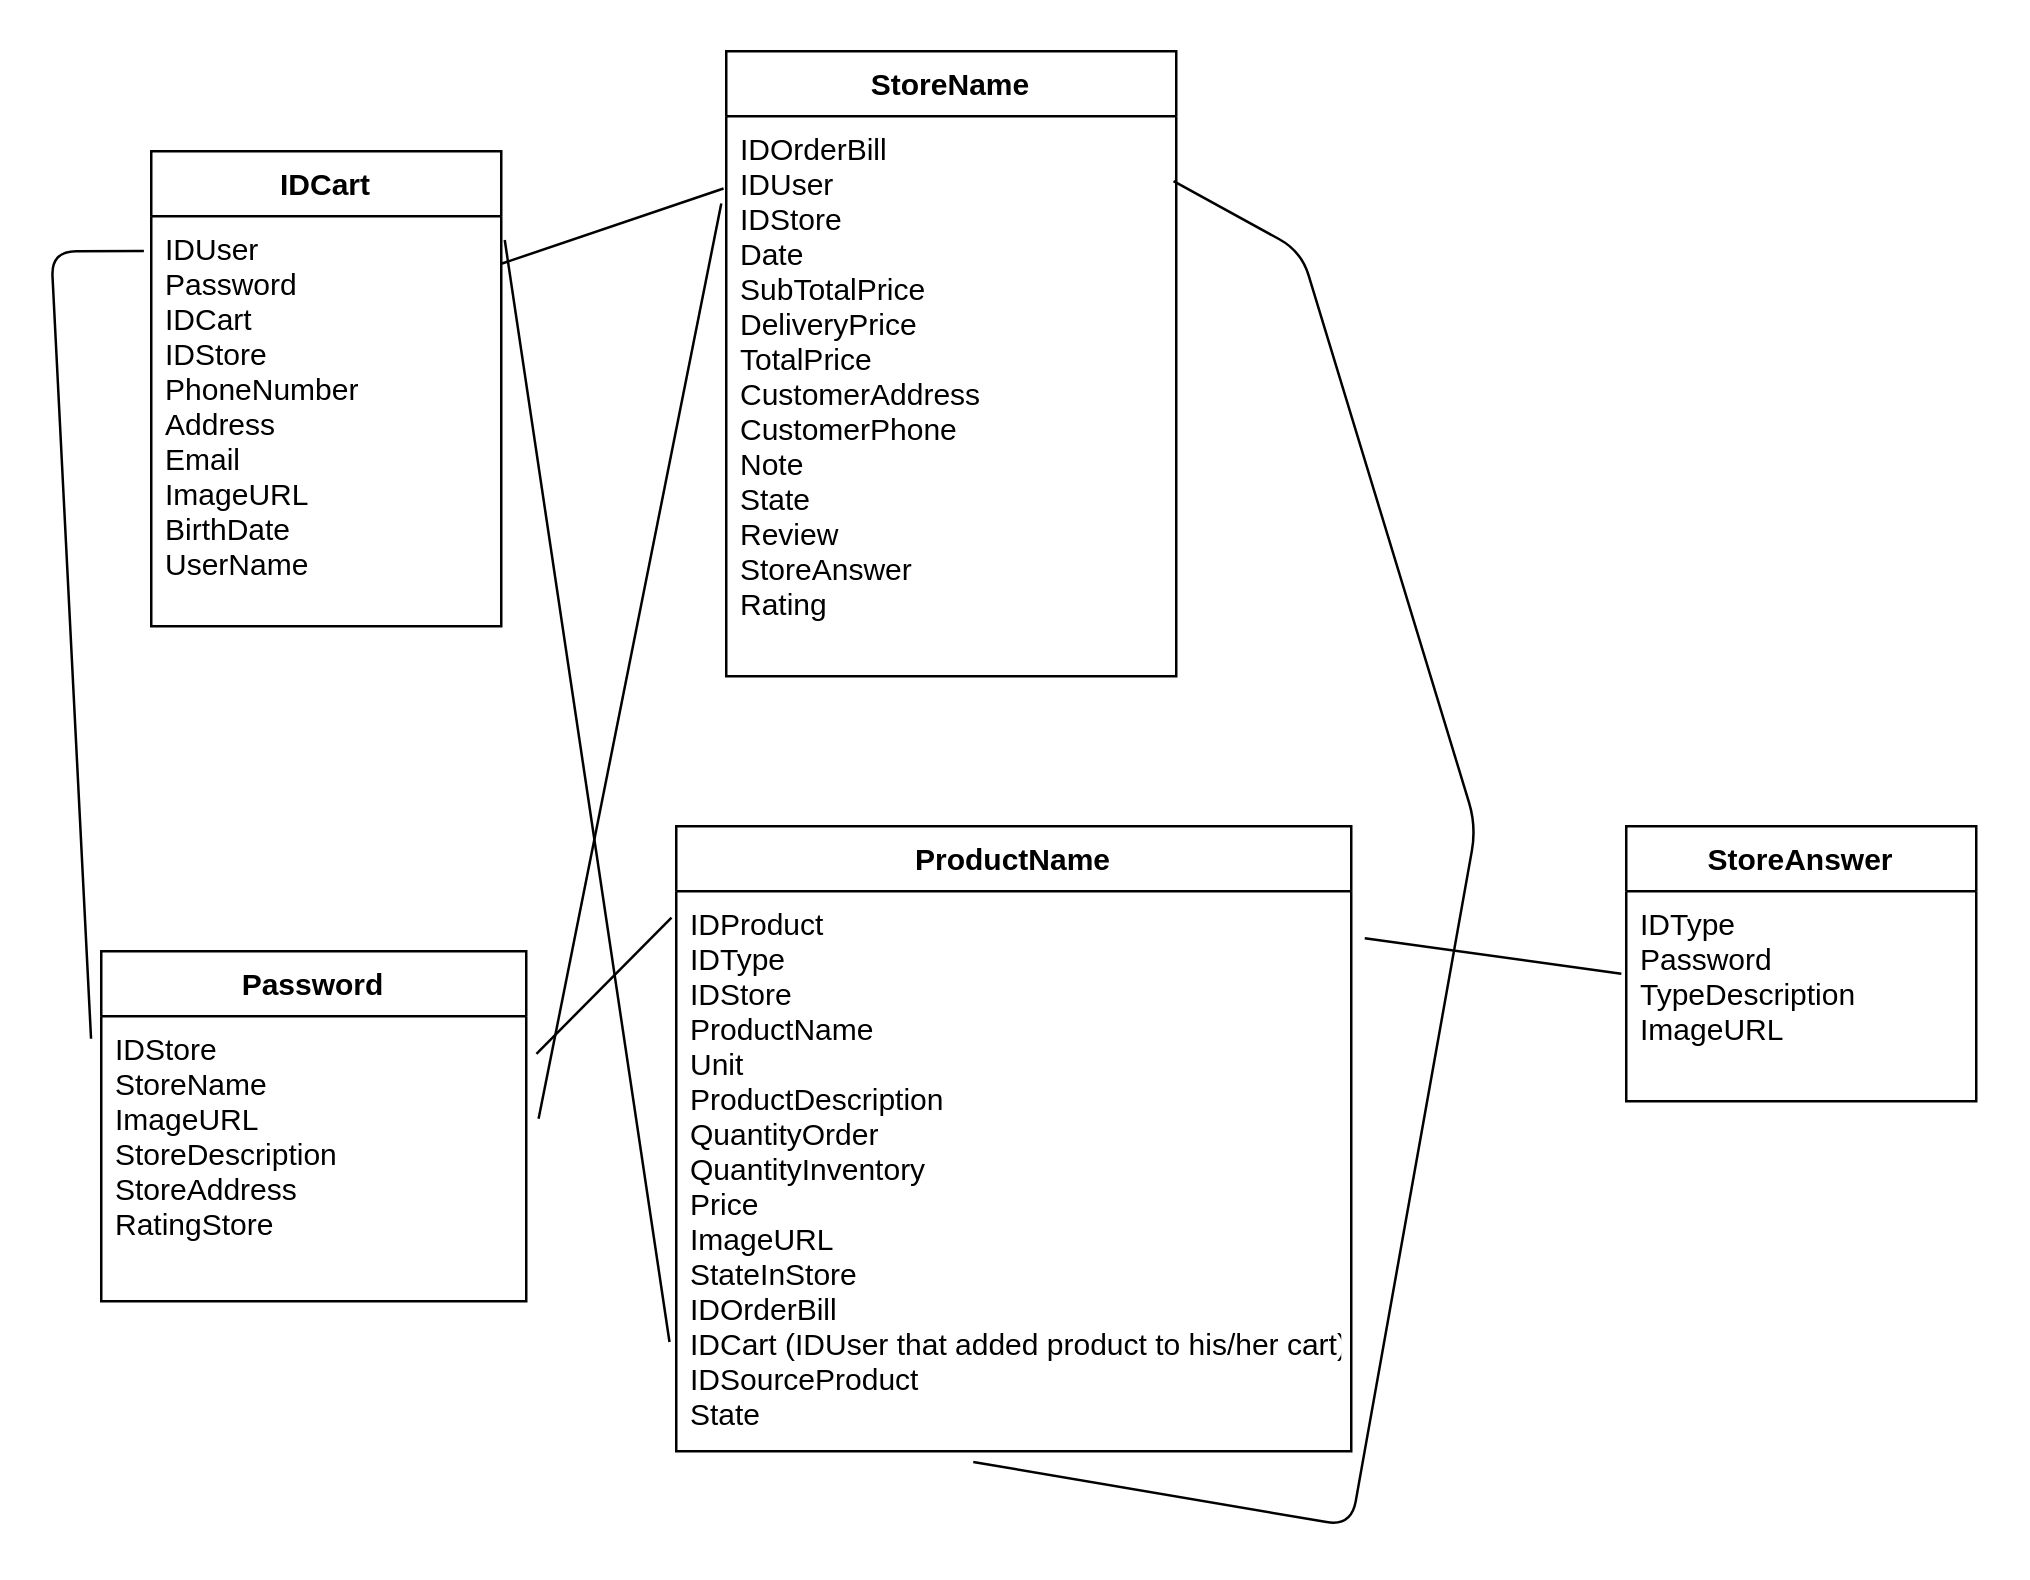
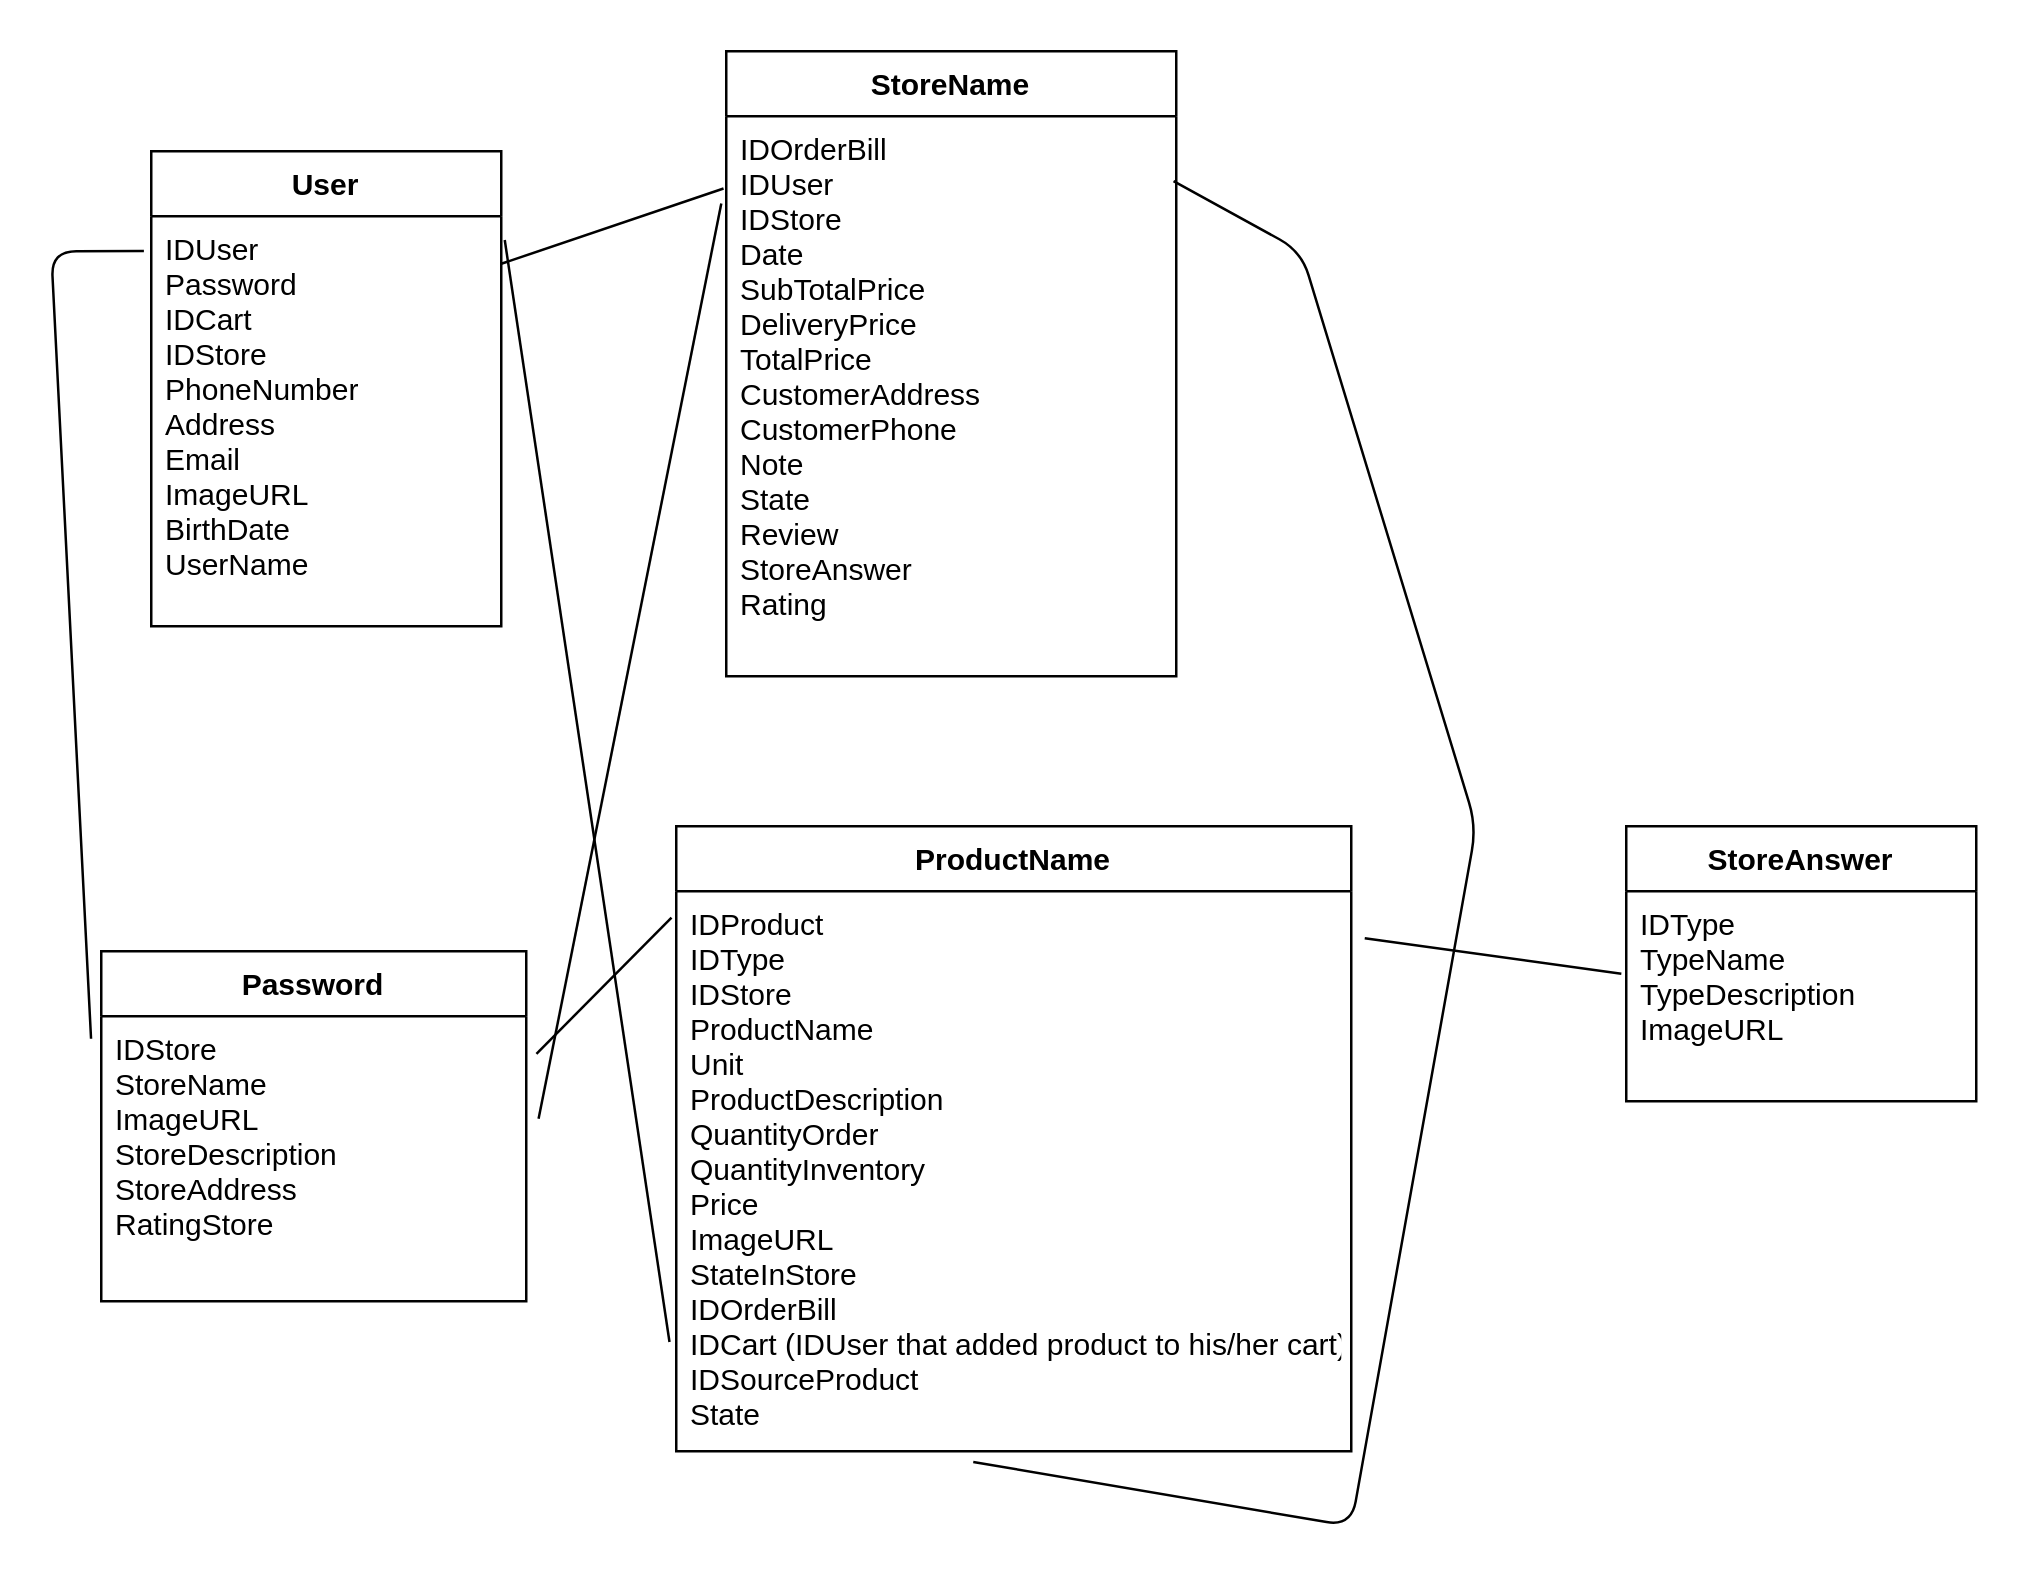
(325, 185) -> (325, 185)
(1690, 925) -> (1690, 925)
